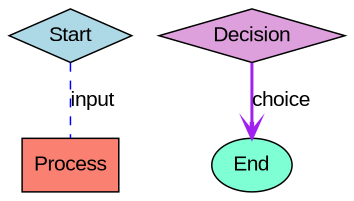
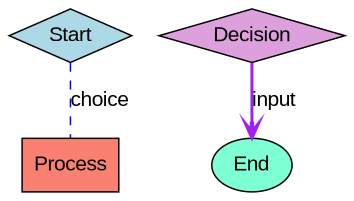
(93, 100) -> (100, 100)
(282, 100) -> (274, 100)
